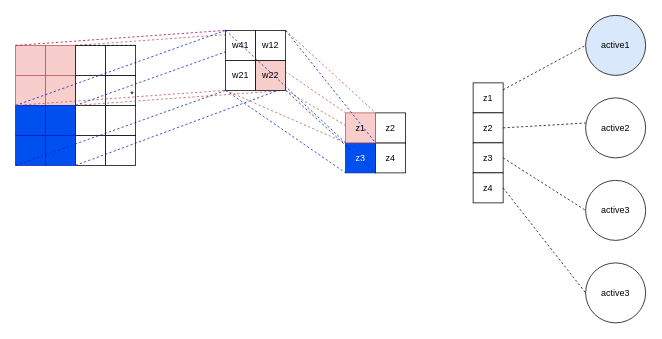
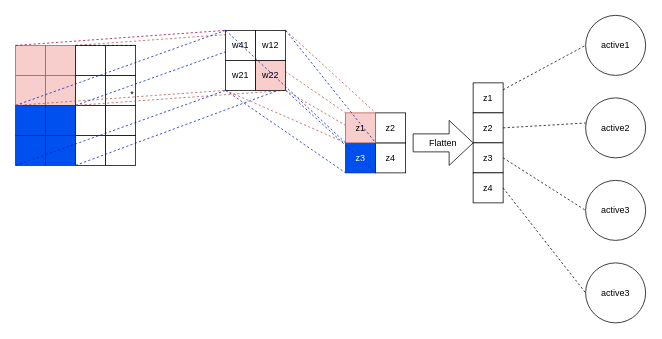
(615, 45) -> (615, 45)
none -> (443, 143)
